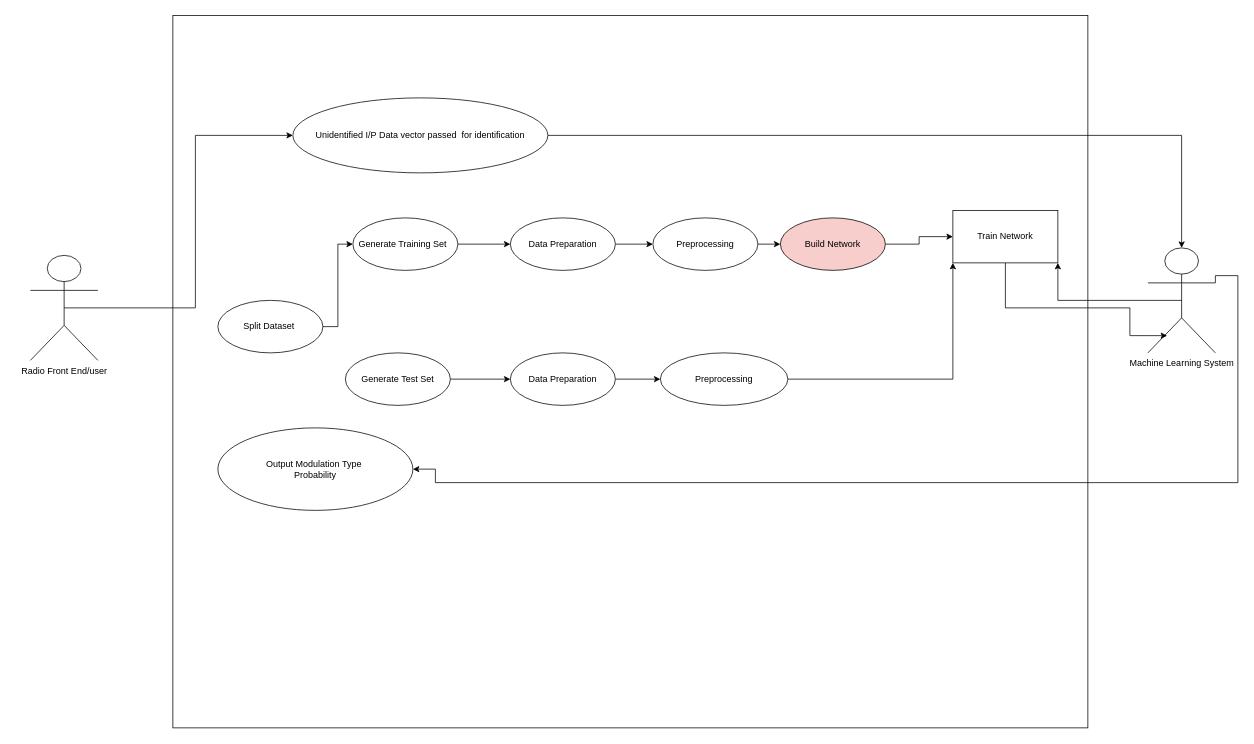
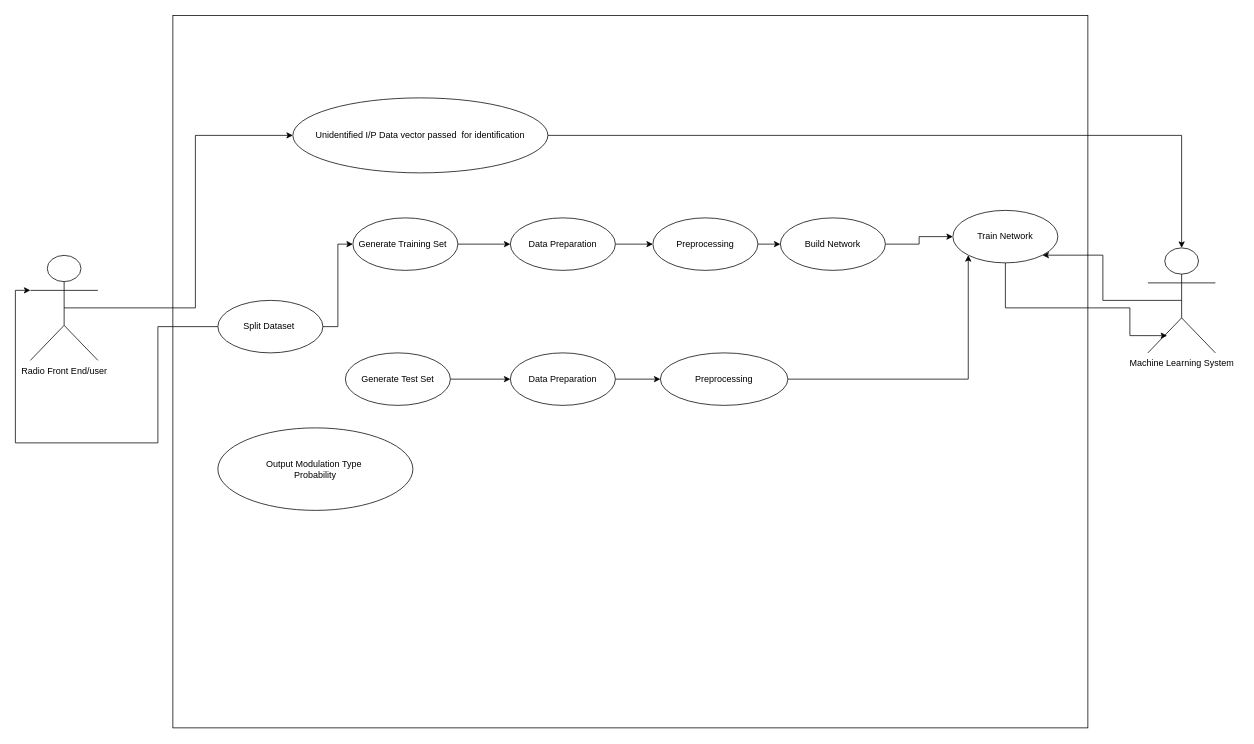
(1005, 237) -> (1005, 237)
(833, 244) -> (833, 244)
none -> (15, 363)
(831, 483) -> none
